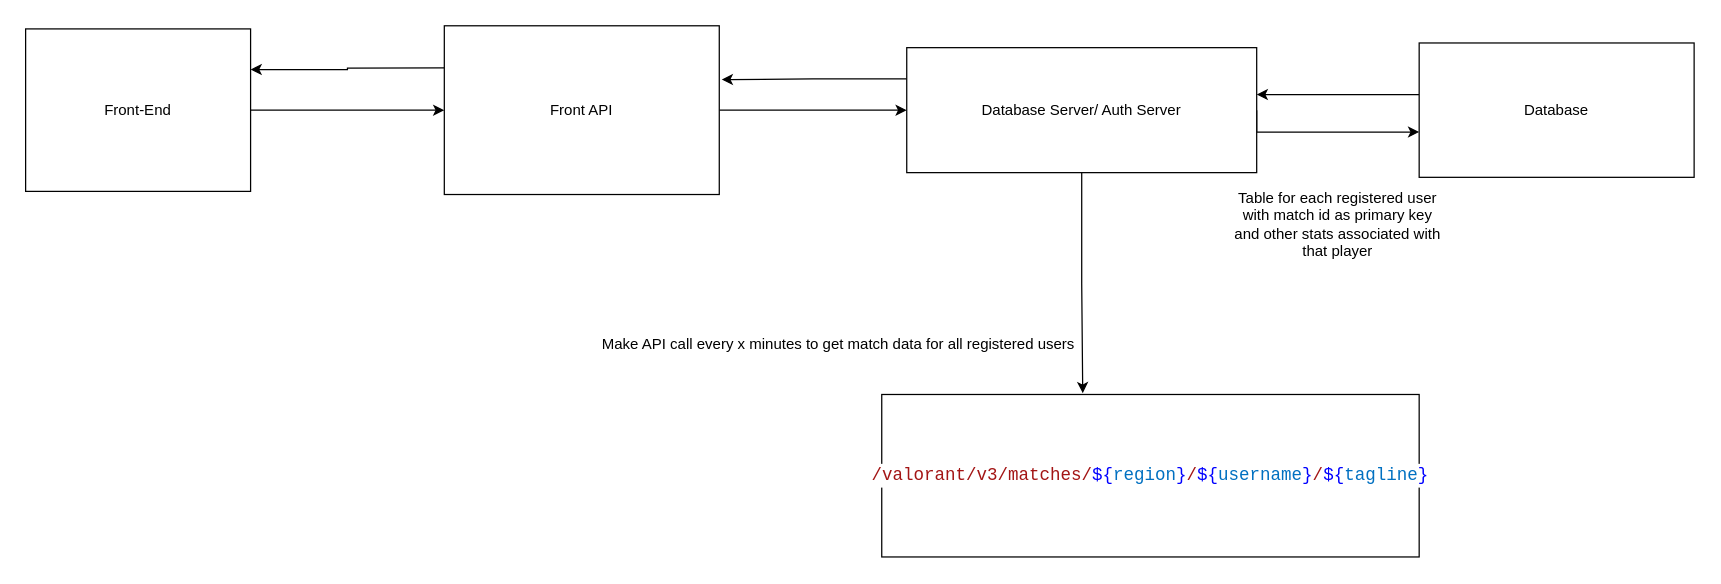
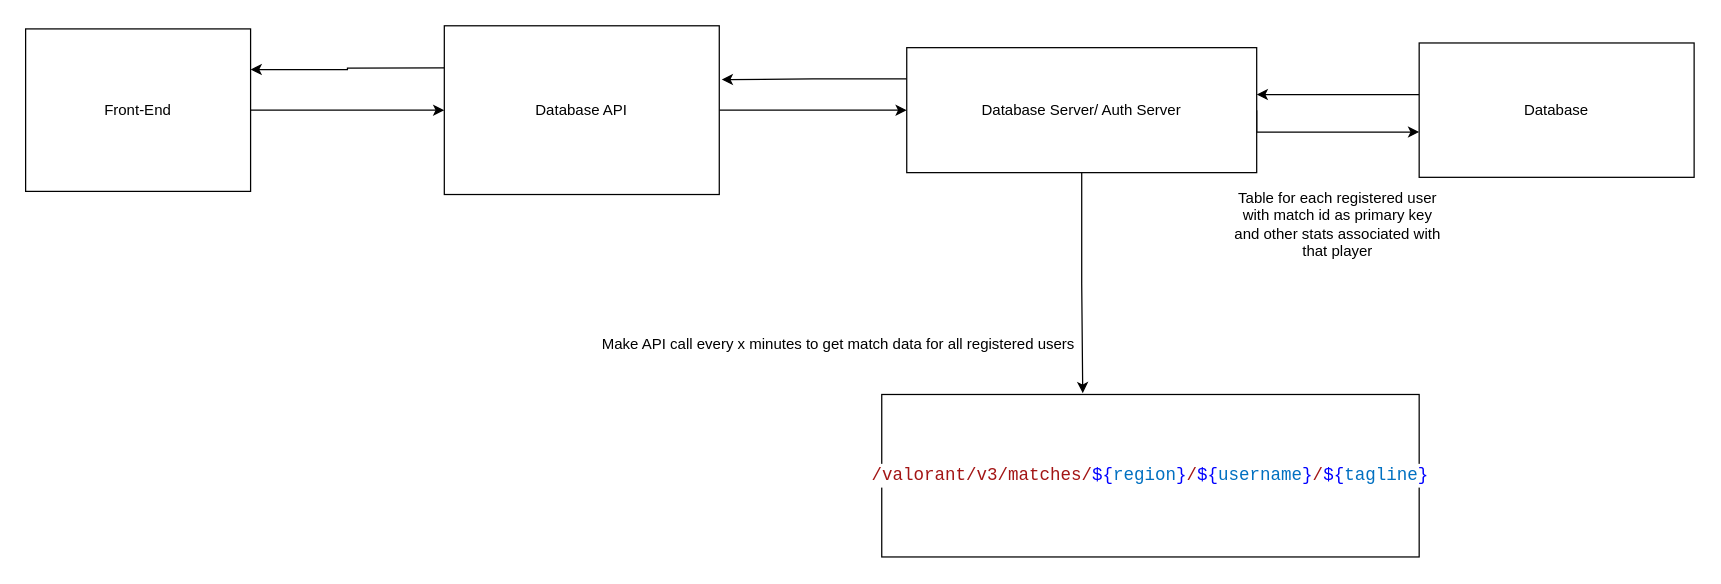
(582, 111) -> (582, 111)
